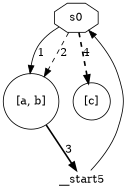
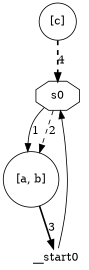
(83, 54) -> (58, 57)
(82, 180) -> (56, 258)
